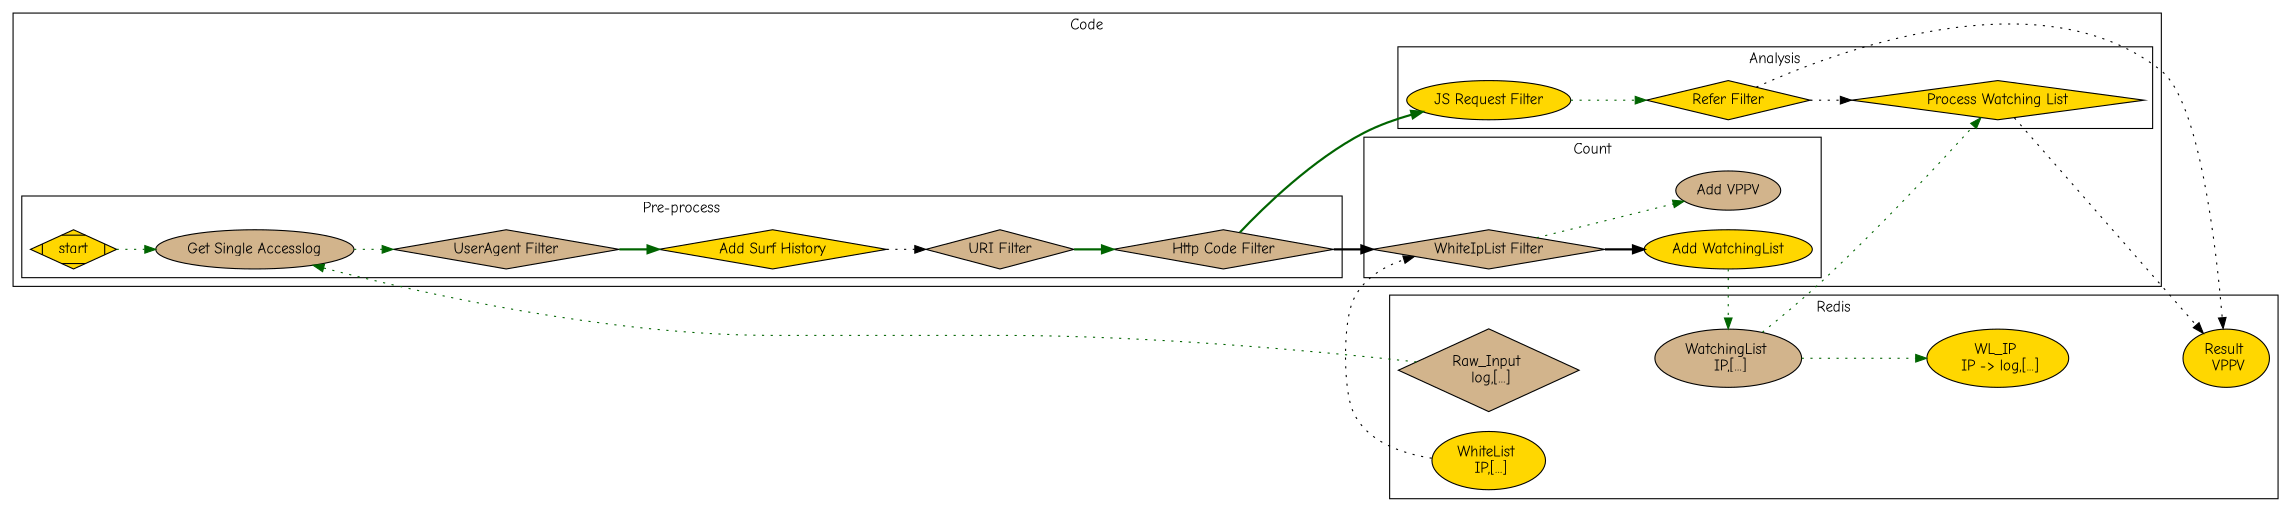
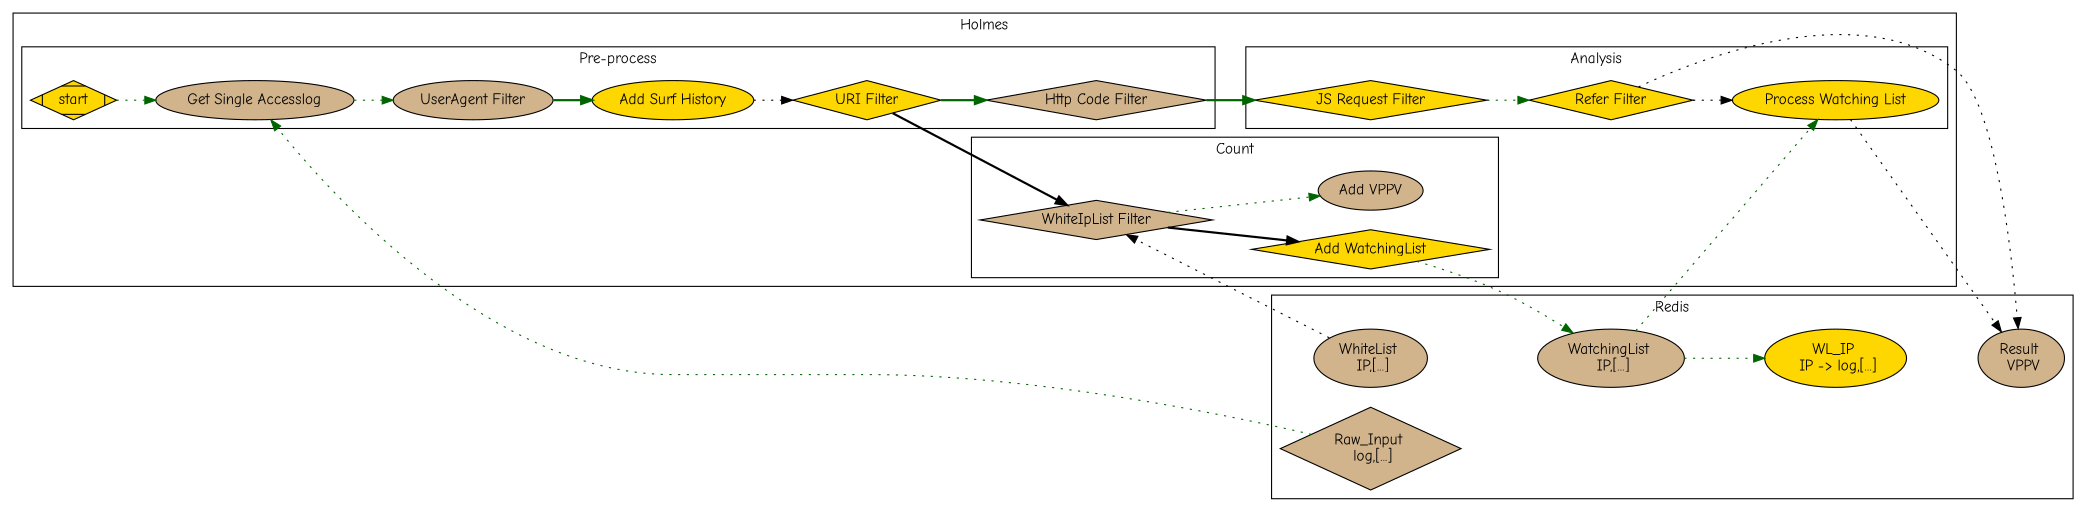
(1087, 26) -> (985, 26)
(1489, 100) -> (1371, 100)
(1998, 100) -> (1836, 100)
(506, 249) -> (473, 100)
(773, 249) -> (673, 100)
(1000, 249) -> (867, 100)
(1349, 249) -> (979, 159)
(1728, 249) -> (1371, 249)
(2226, 358) -> (2021, 358)
(1489, 461) -> (1371, 358)
